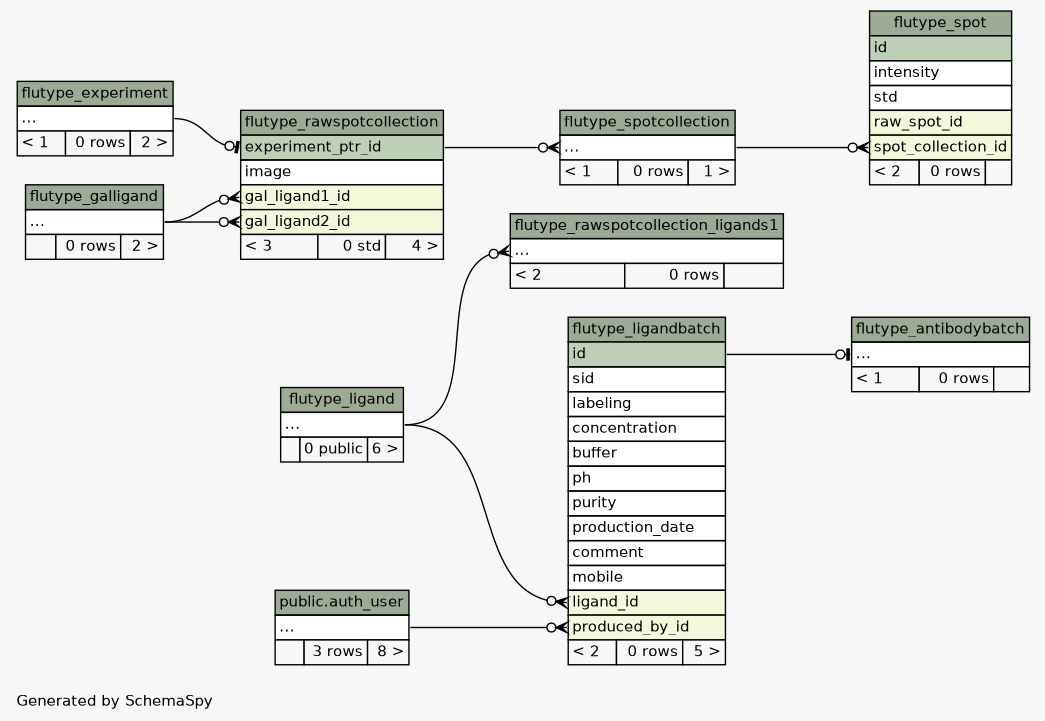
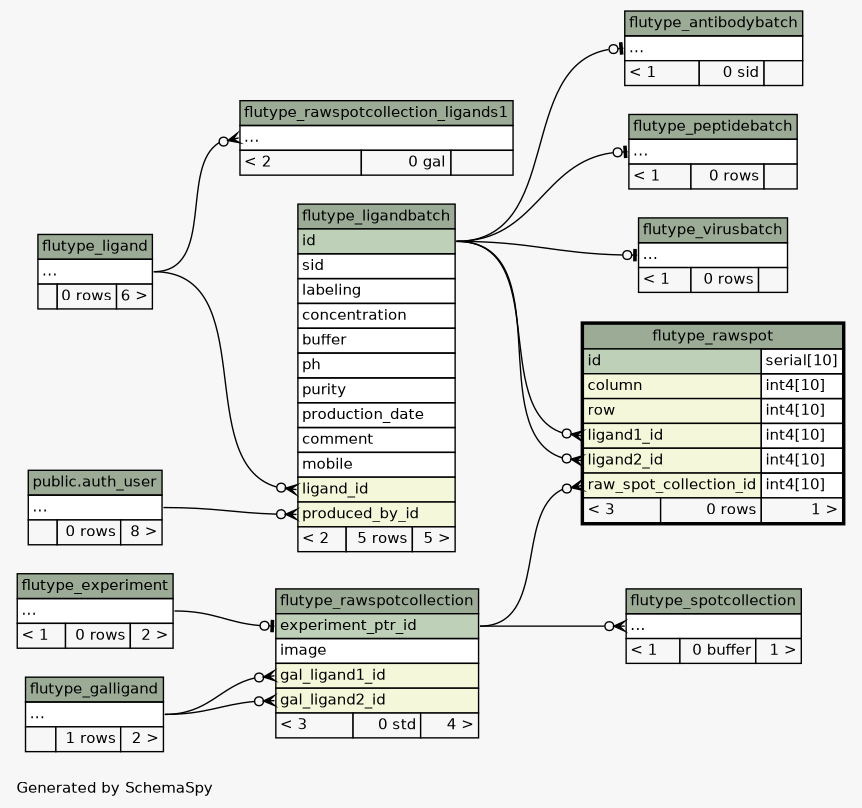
(940, 98) -> none
none -> (713, 152)
(659, 172) -> (722, 650)
(91, 246) -> (91, 739)
none -> (713, 255)
(694, 275) -> (428, 162)
(964, 379) -> (741, 72)
none -> (713, 423)
(334, 449) -> (87, 296)
(338, 652) -> (91, 532)
(653, 652) -> (383, 539)
